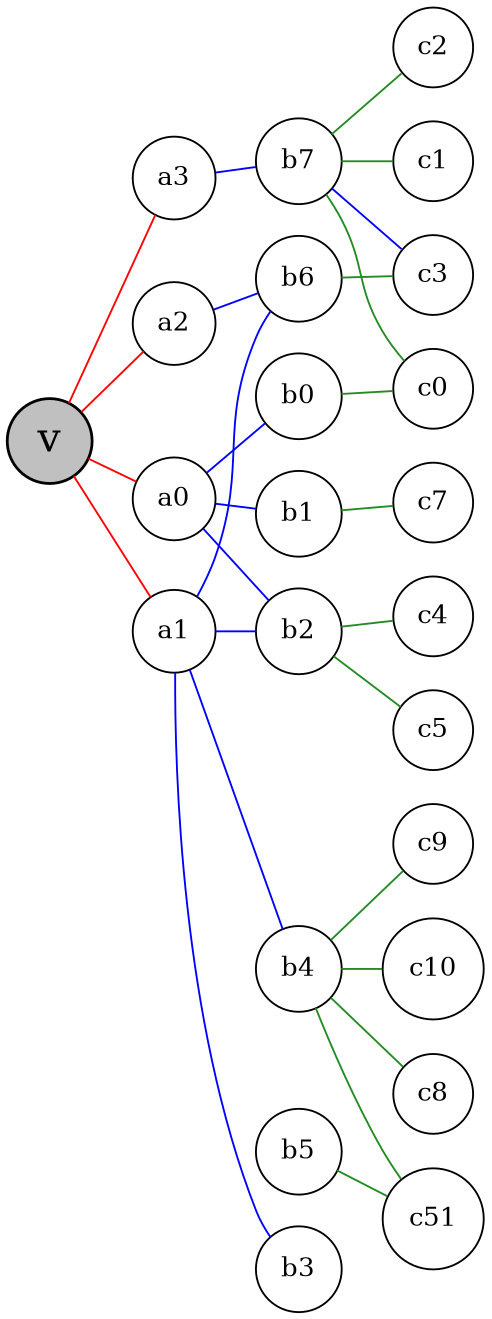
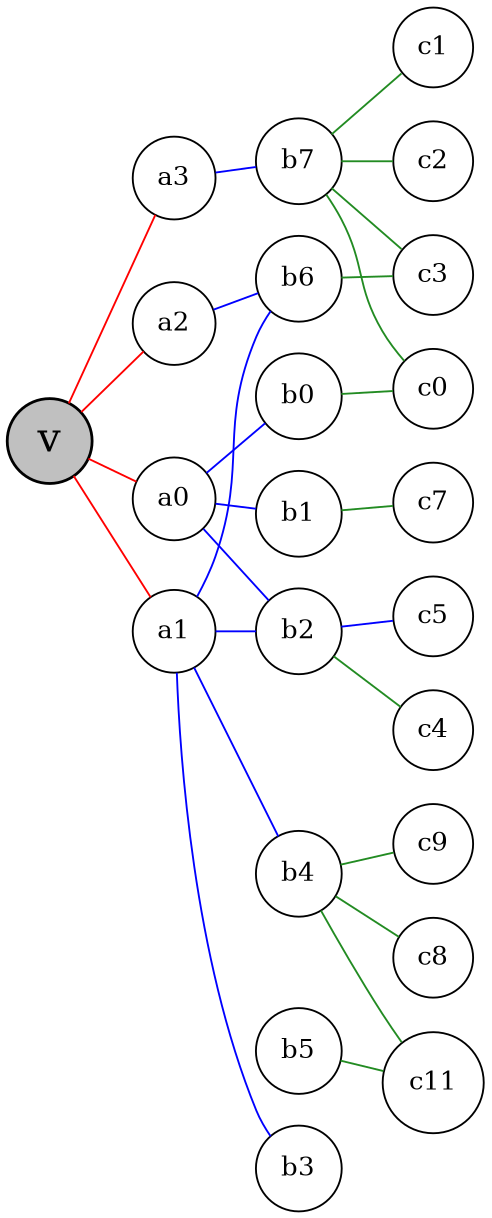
(367, 219) -> (367, 219)
(367, 682) -> (367, 624)
(433, 969) -> none
(433, 1219) -> (433, 1083)
